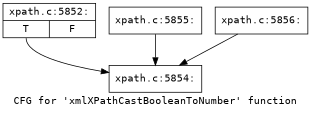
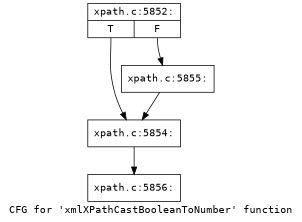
none -> (158, 48)
(212, 48) -> (134, 157)
